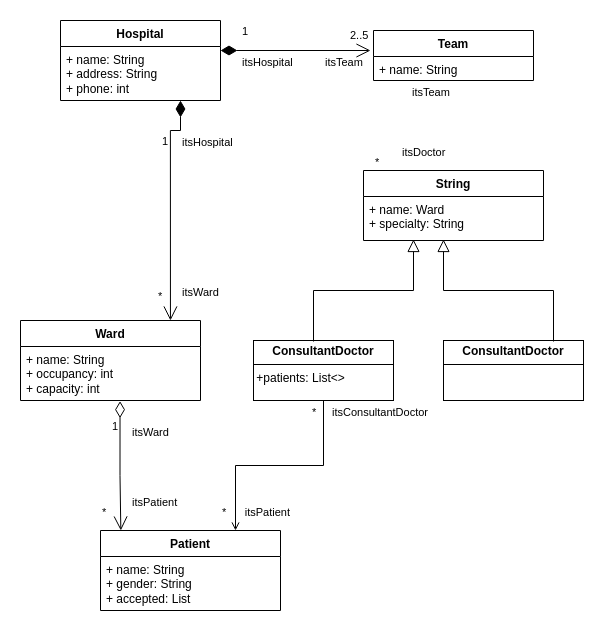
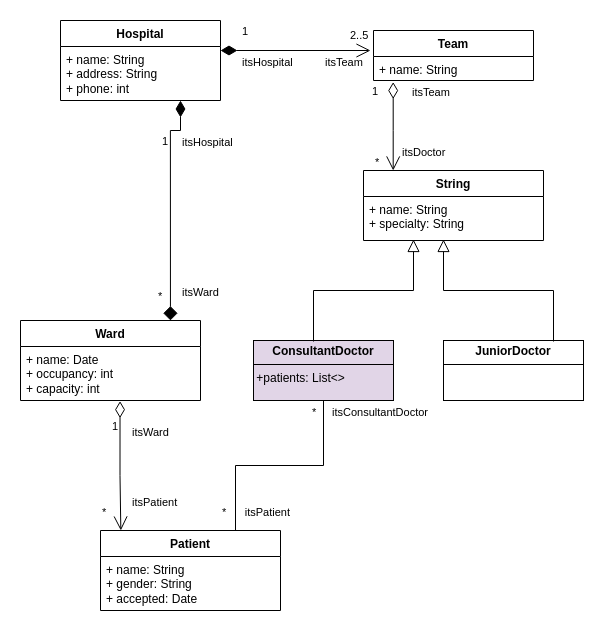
none -> (393, 133)
(424, 218) -> (424, 218)
(170, 311) -> (170, 306)
(496, 348) -> (482, 348)
(324, 371) -> (324, 371)
(74, 375) -> (74, 375)
(236, 524) -> (236, 525)
(154, 585) -> (156, 585)
